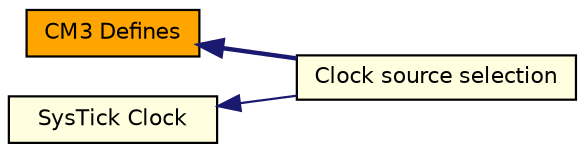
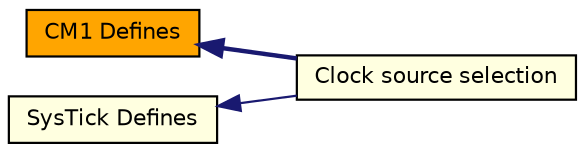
(113, 33) -> (113, 33)
(113, 120) -> (113, 120)
